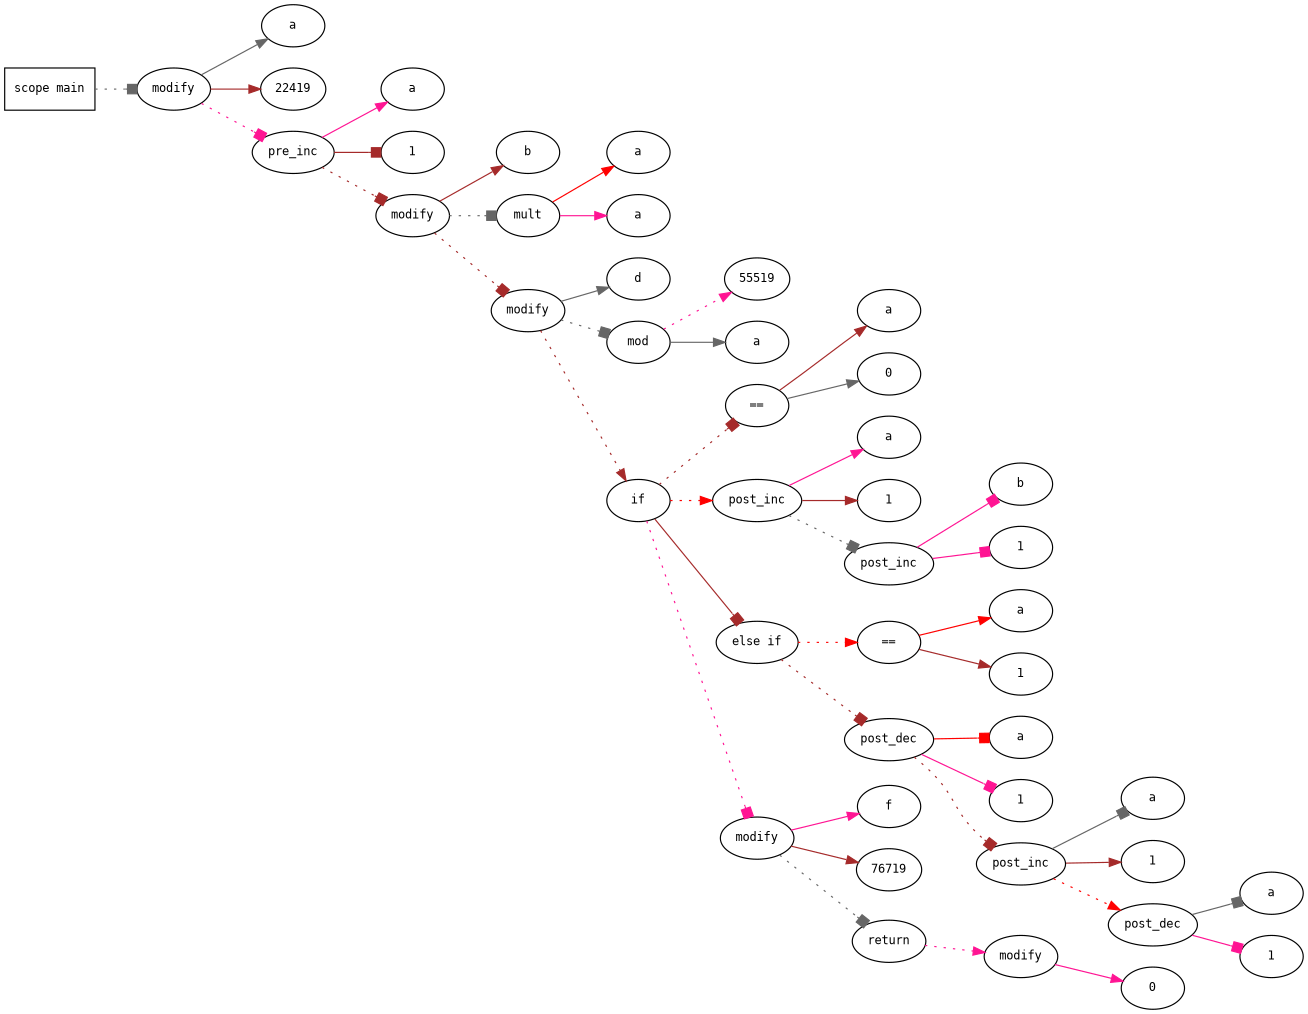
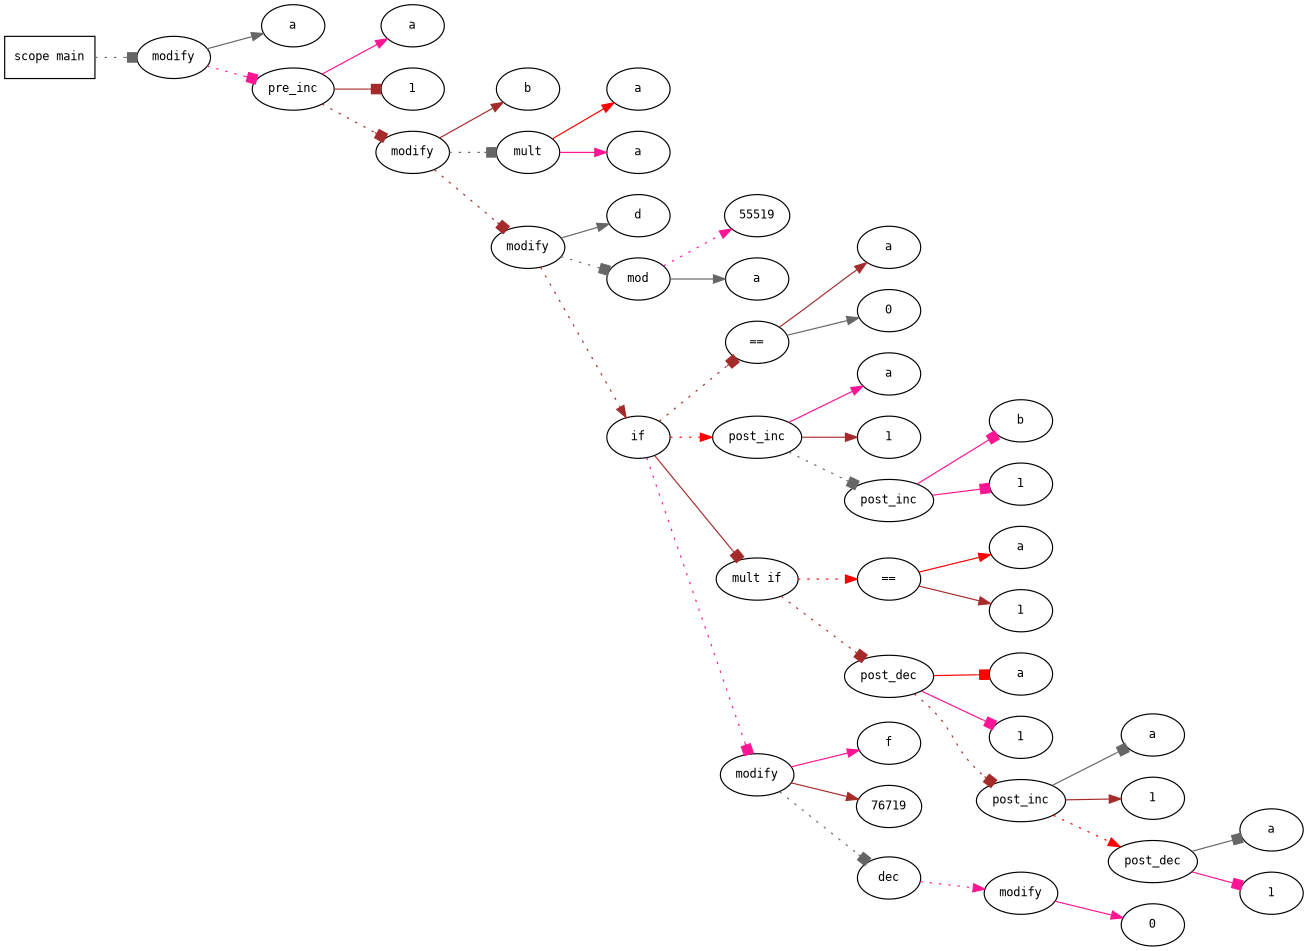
(293, 89) -> none
(757, 642) -> (757, 579)
(889, 941) -> (889, 878)
